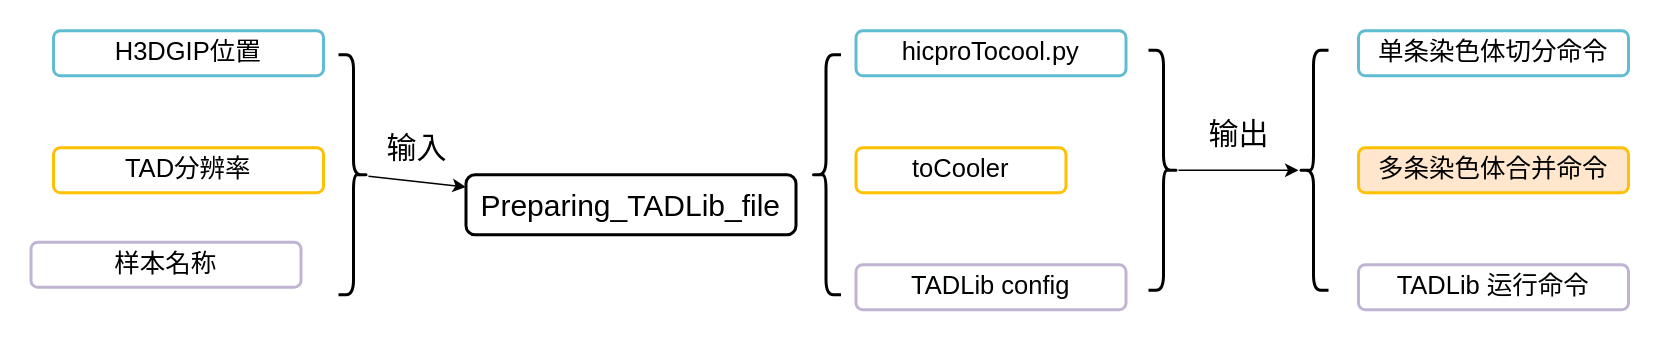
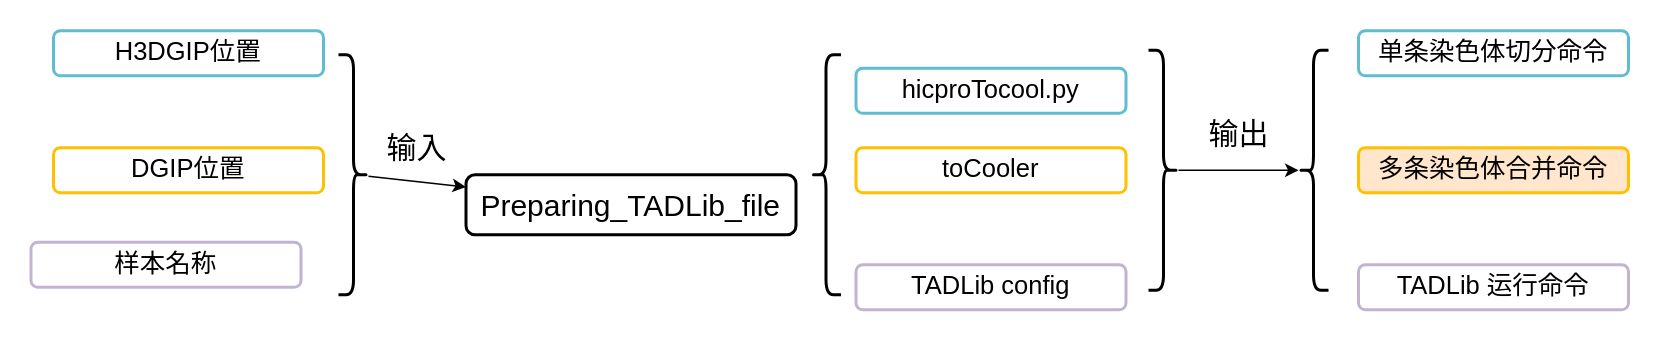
(991, 53) -> (991, 91)
(188, 170) -> (188, 170)
(961, 170) -> (991, 170)
